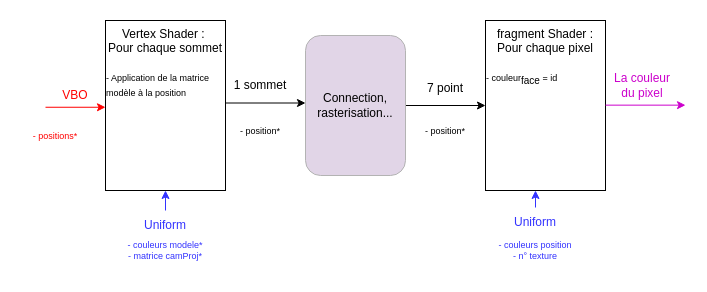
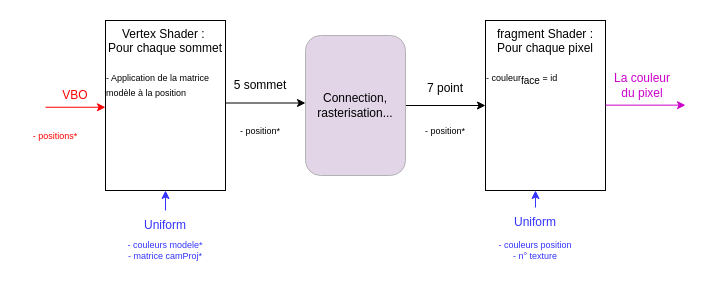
(261, 86) -> (261, 86)
